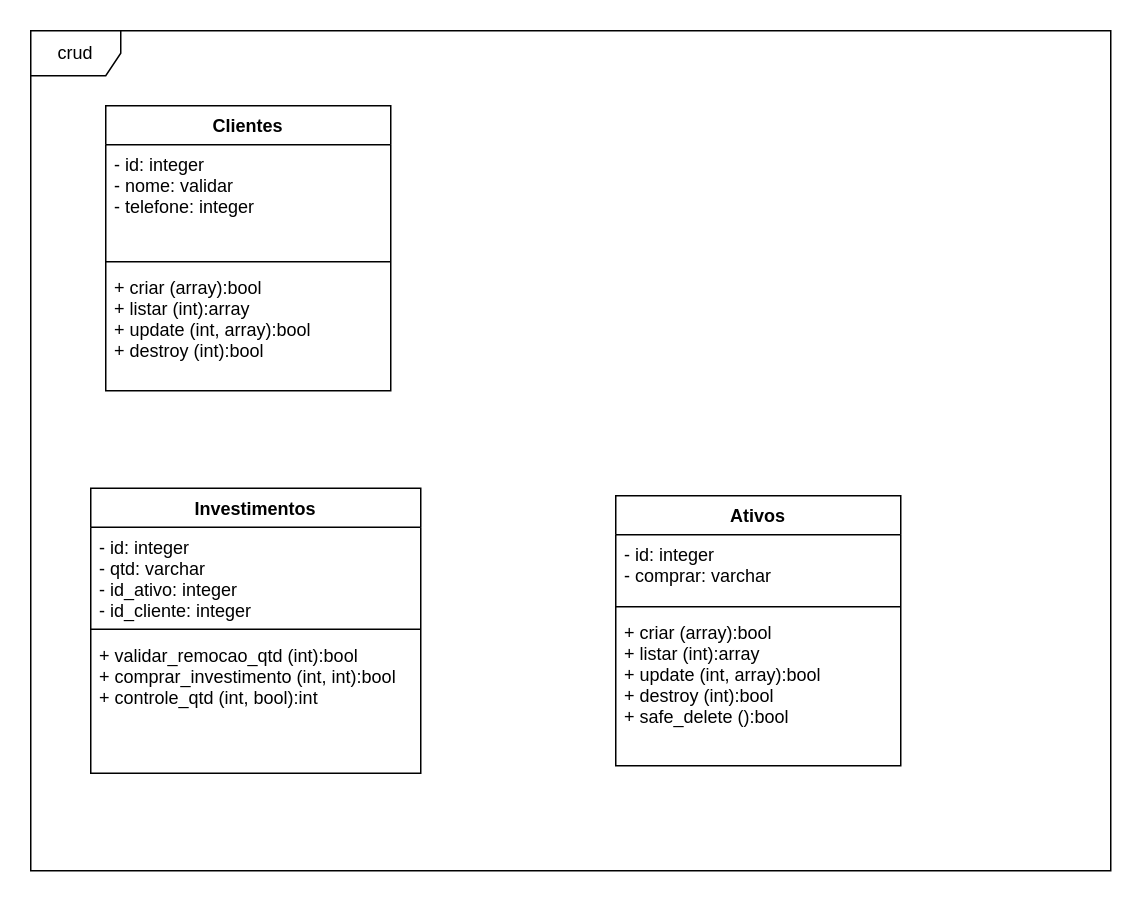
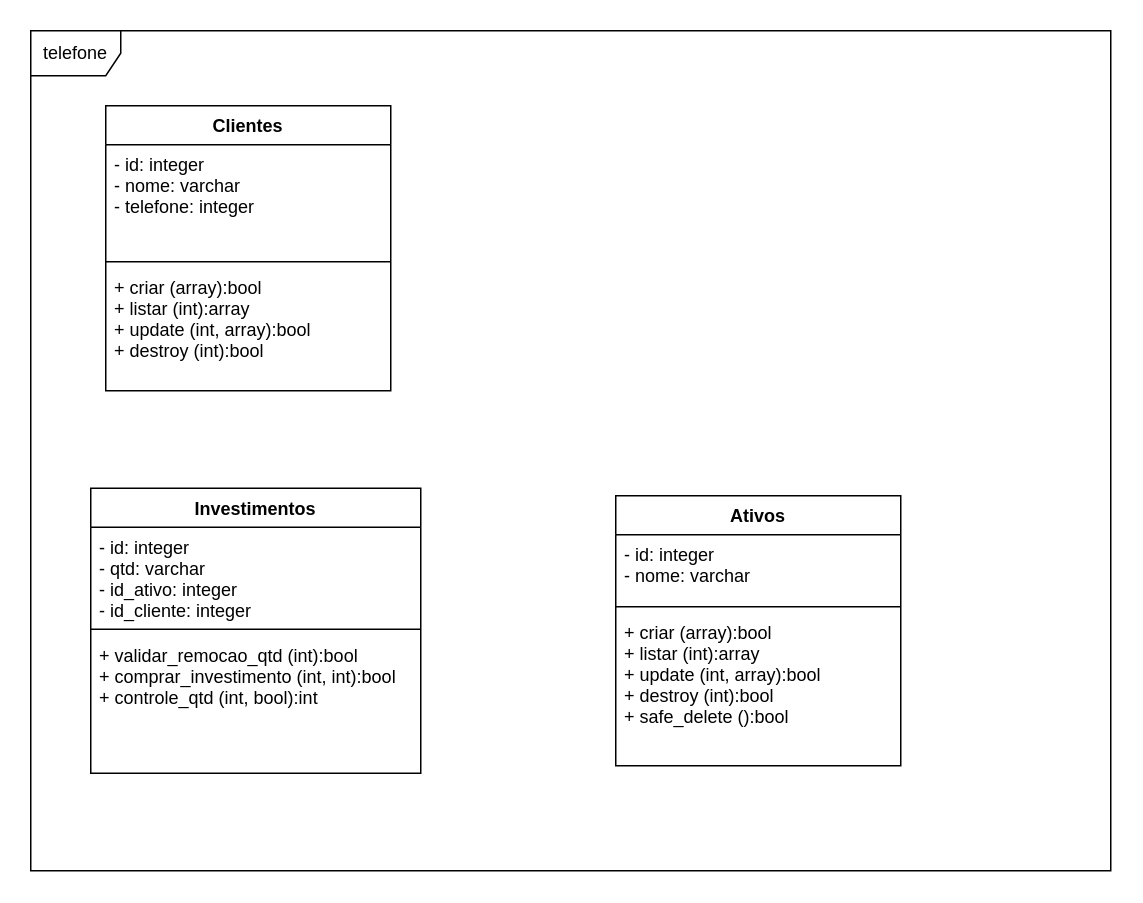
(76, 53) -> (76, 53)
(168, 165) -> (168, 165)
(678, 555) -> (678, 555)
